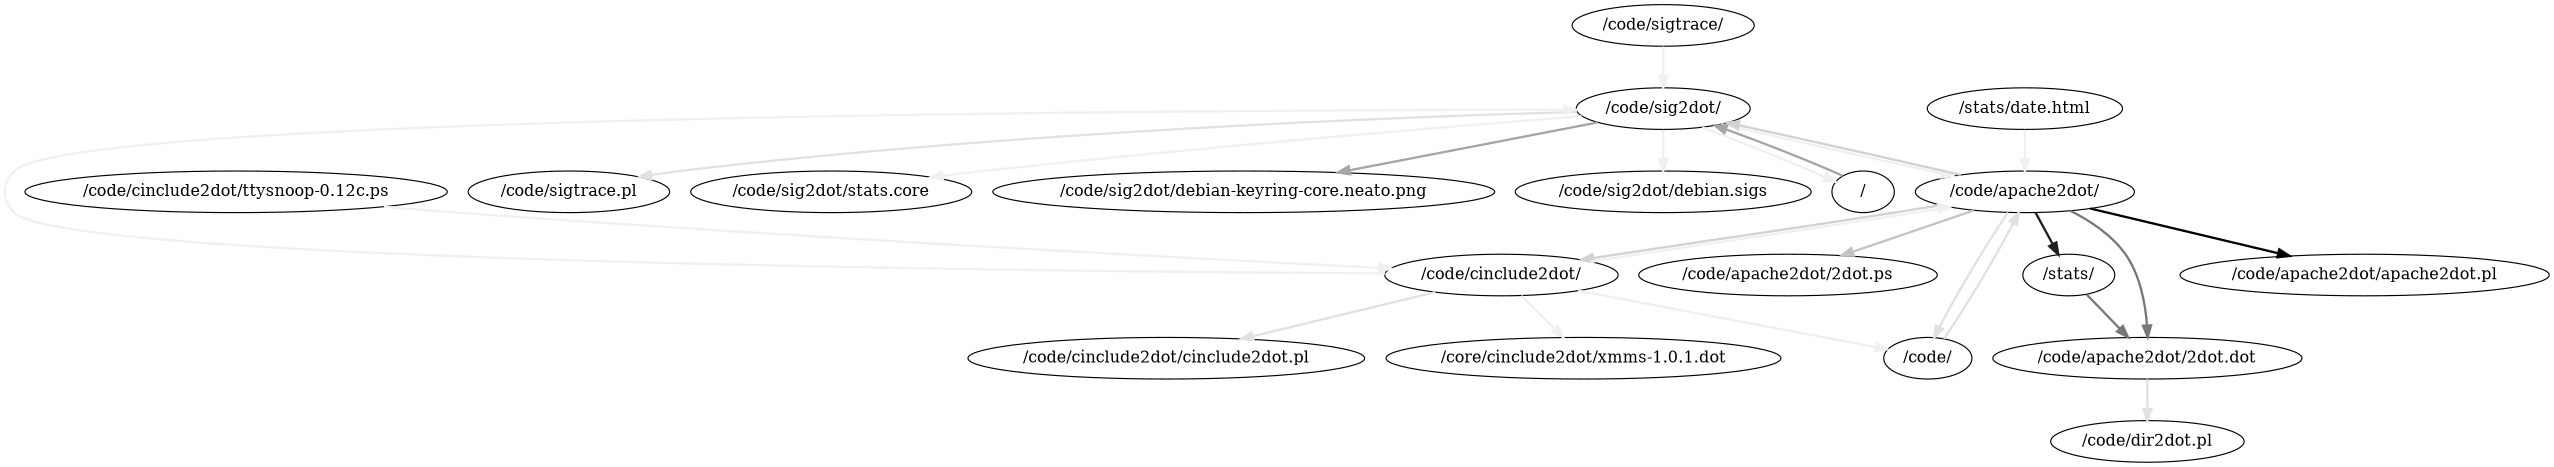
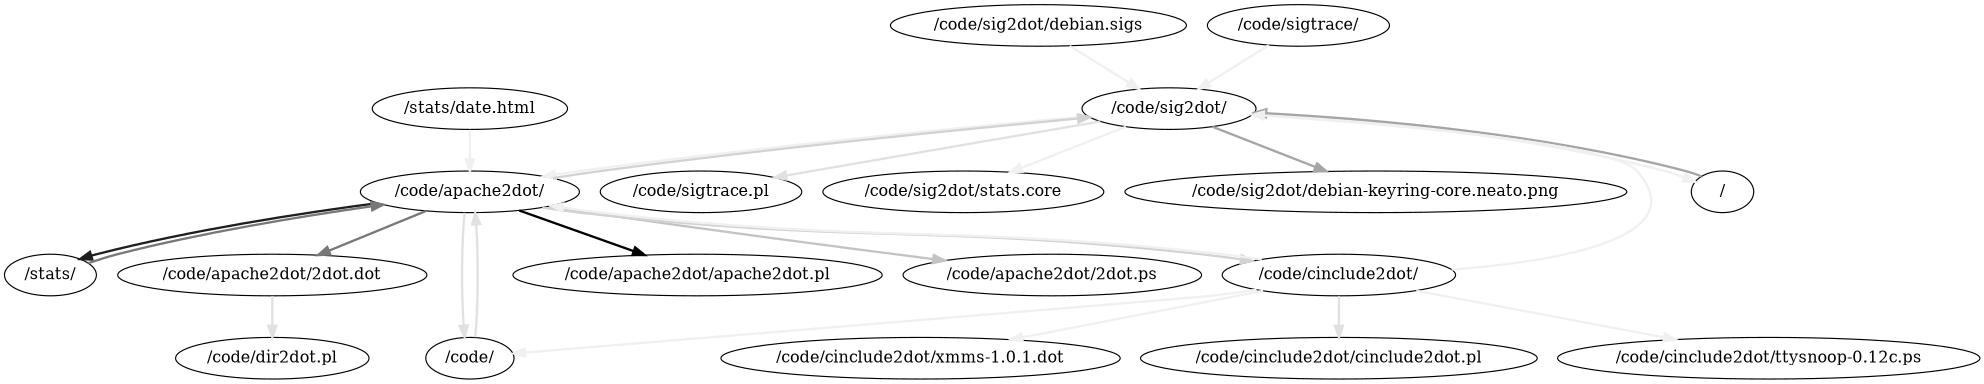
(1663, 145) -> (1099, 64)
(881, 240) -> (1540, 314)
(2103, 312) -> (229, 230)
(1583, 358) -> (921, 358)
